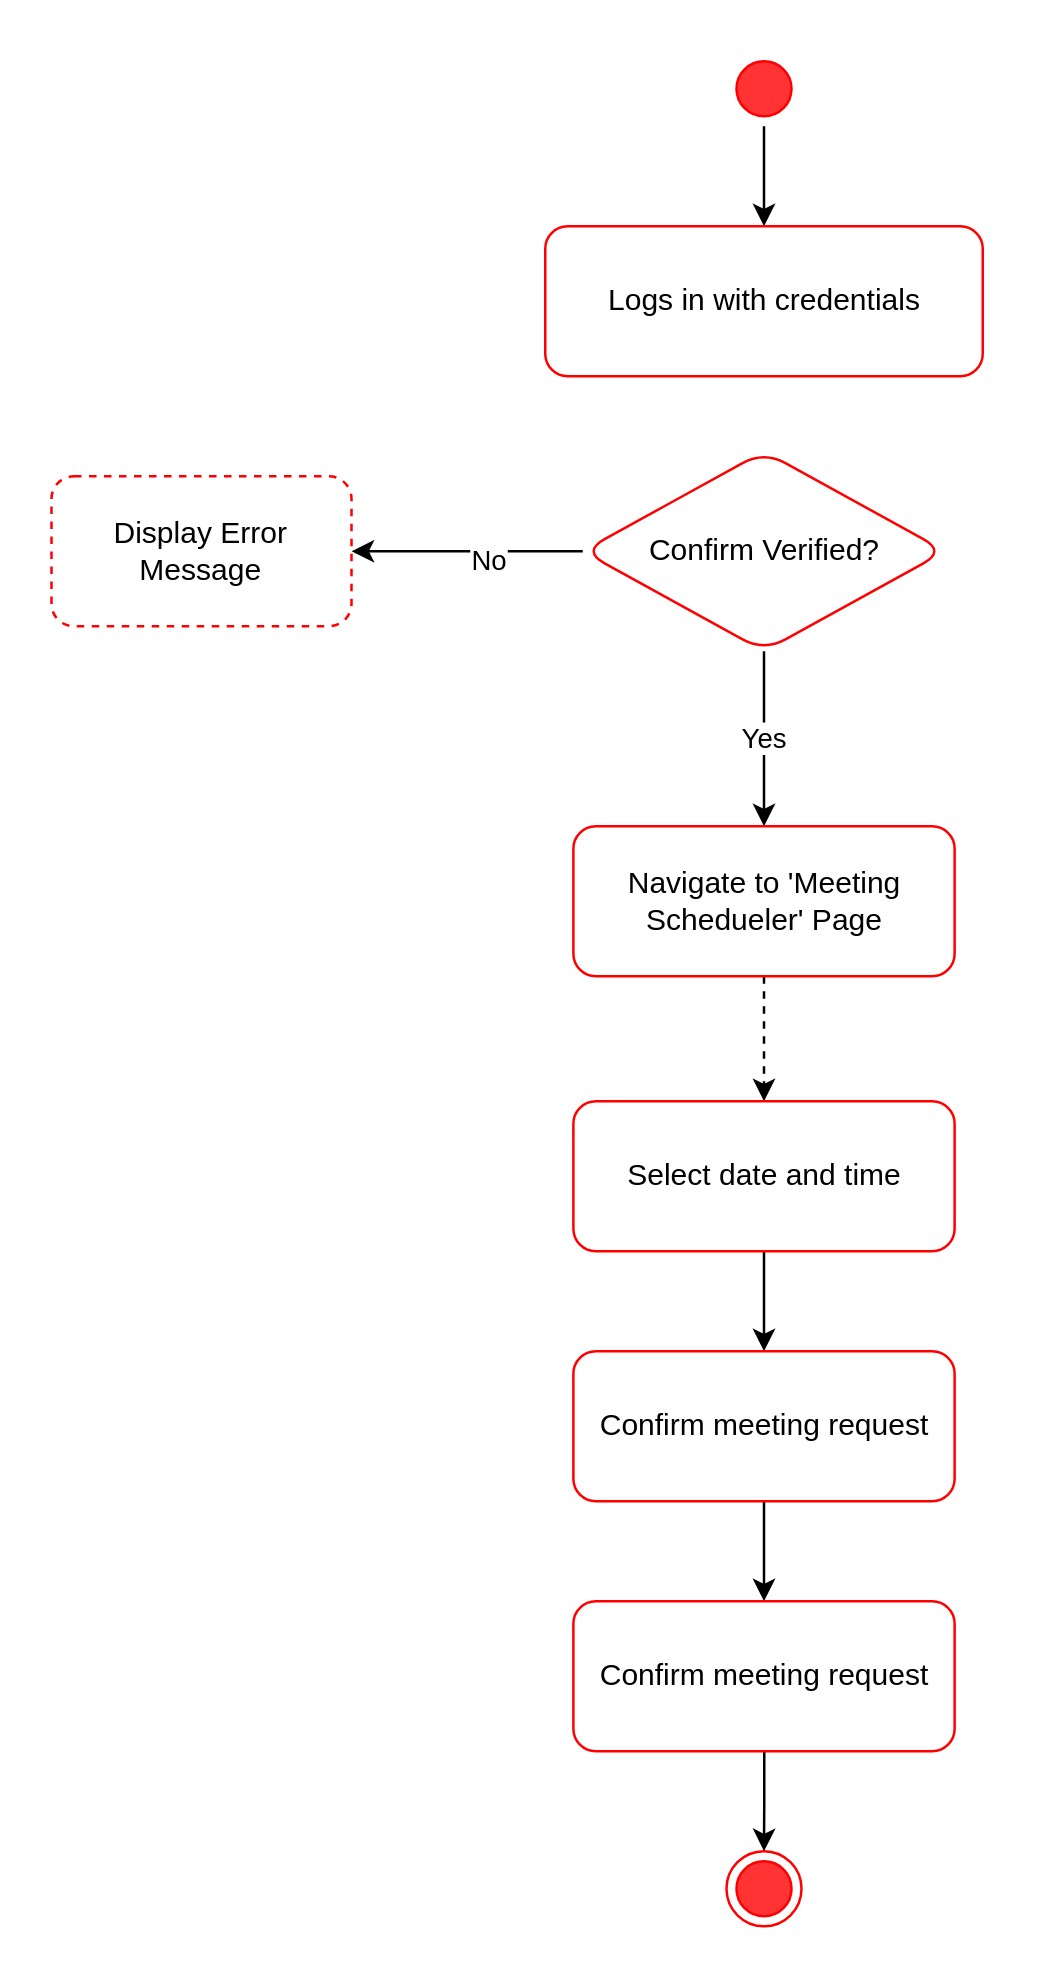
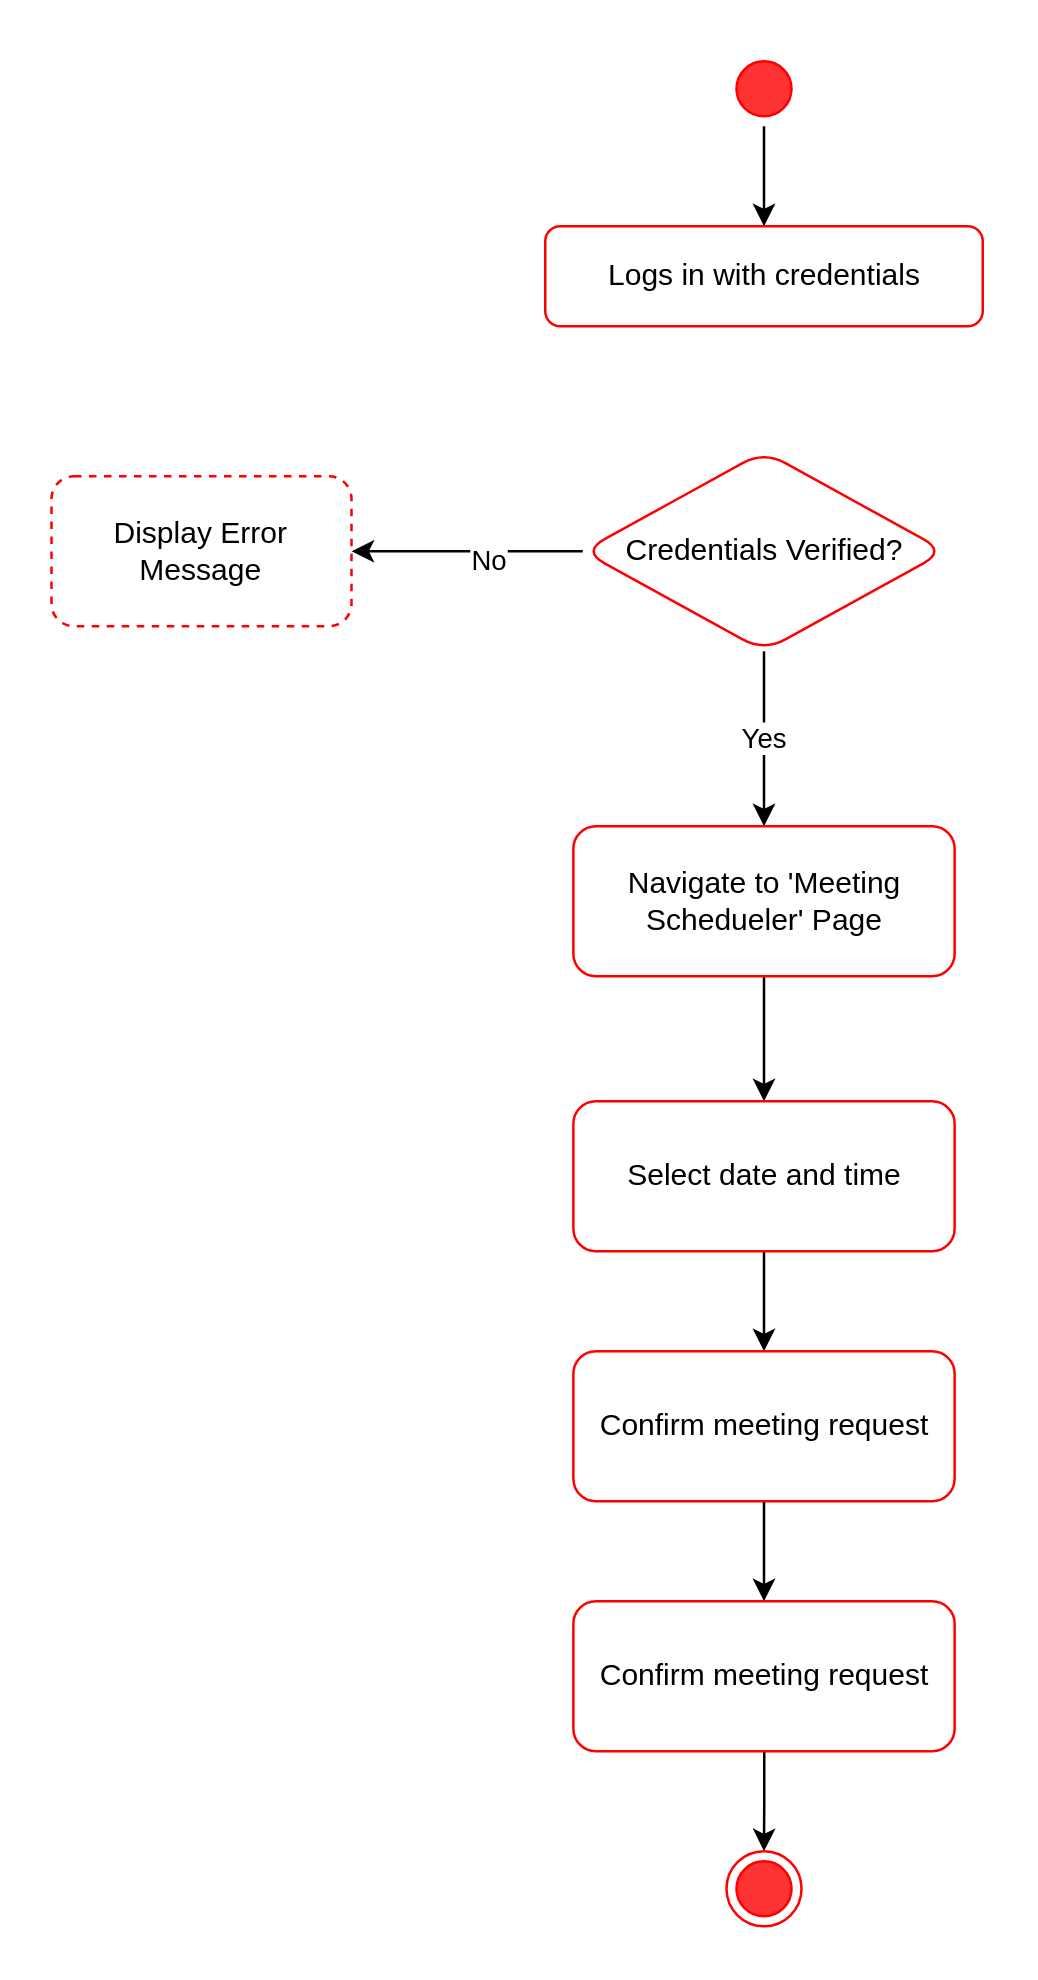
(764, 301) -> (764, 276)
(765, 551) -> (765, 551)
(764, 1032) -> (764, 1032)
